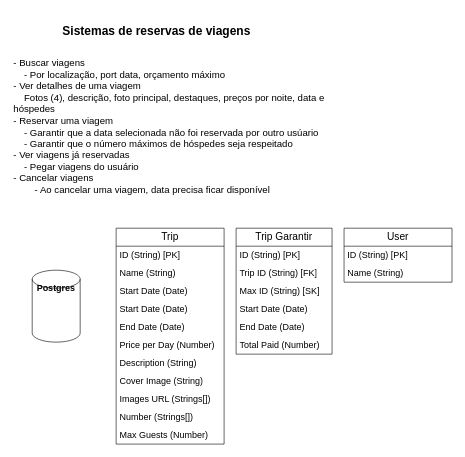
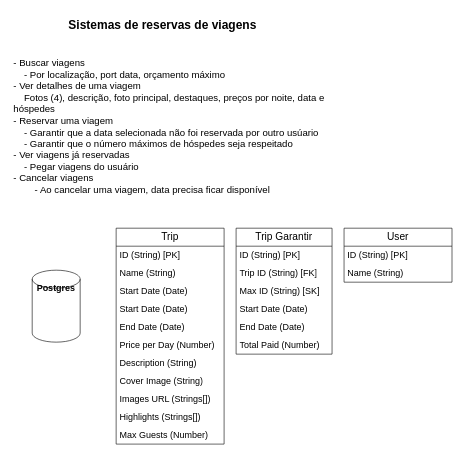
(156, 30) -> (162, 24)
(163, 417) -> (169, 417)
